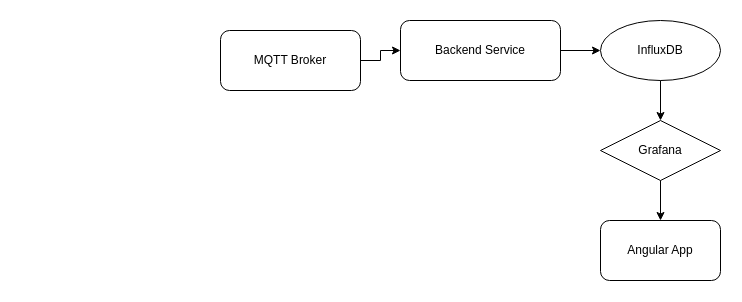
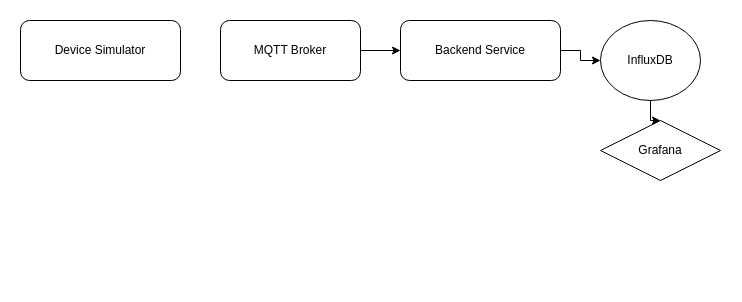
none -> (101, 51)
(661, 51) -> (651, 61)
(291, 61) -> (291, 51)
(661, 197) -> none
(661, 251) -> none
